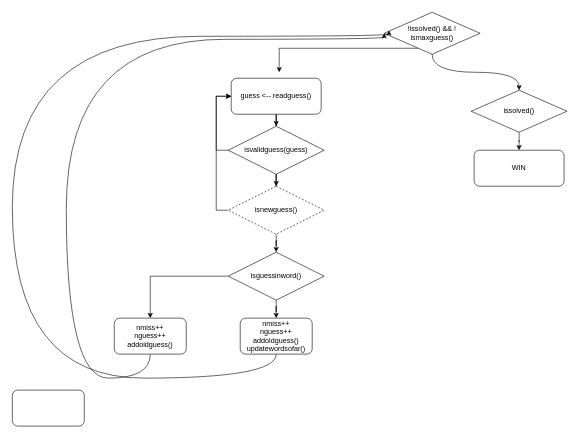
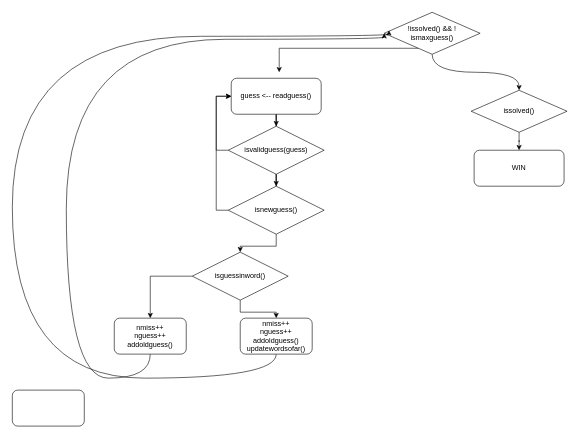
(276, 210) -> (276, 210)
(276, 276) -> (240, 276)
